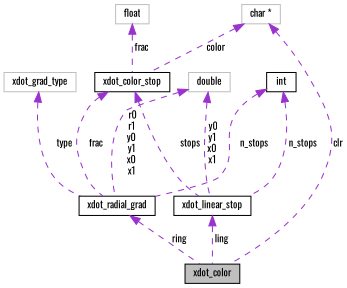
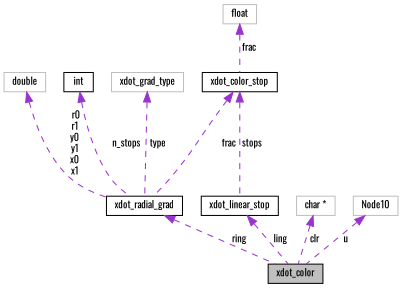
(192, 50) -> none
(204, 149) -> none
(283, 157) -> none
none -> (376, 206)
